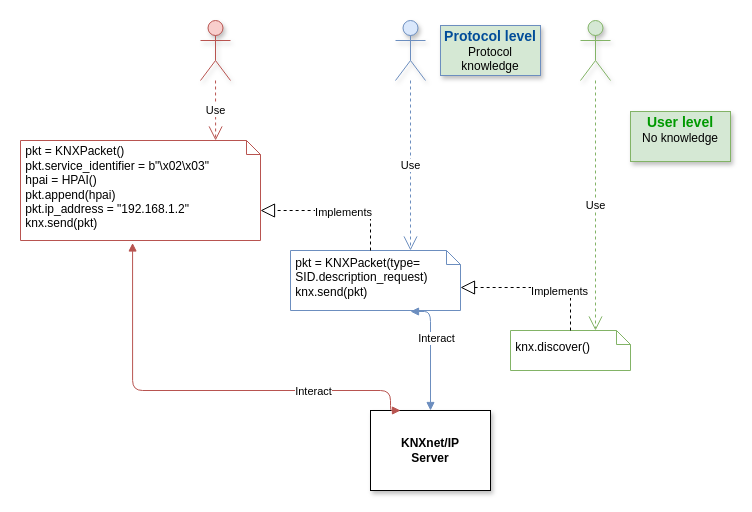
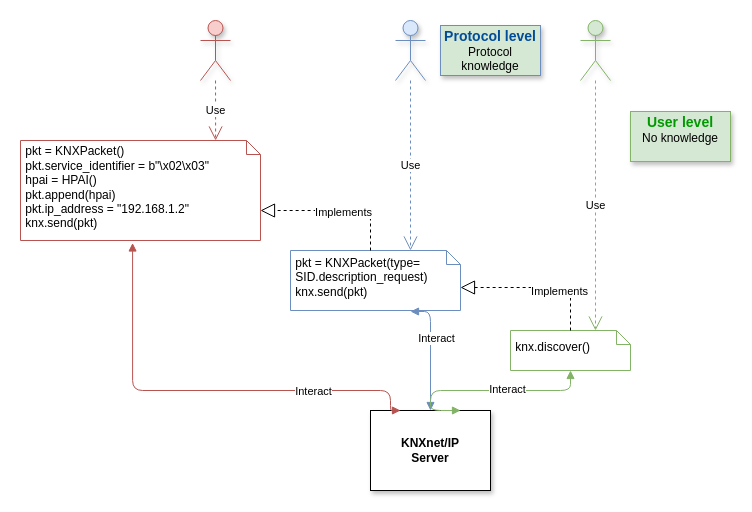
none -> (506, 391)
